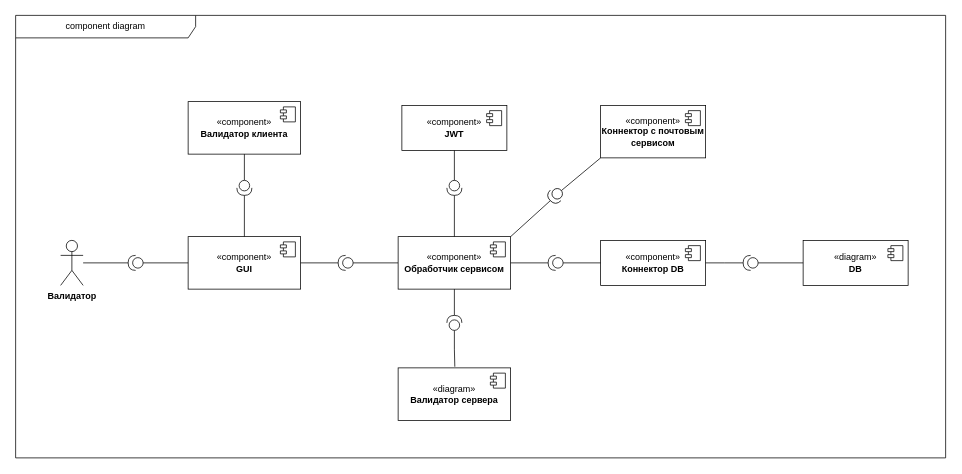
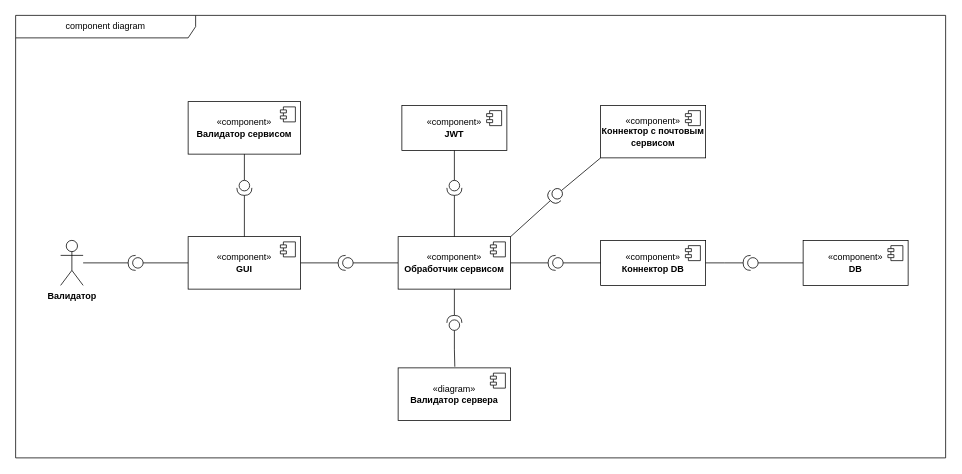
(244, 128) -> (244, 128)
(855, 263) -> (855, 263)
